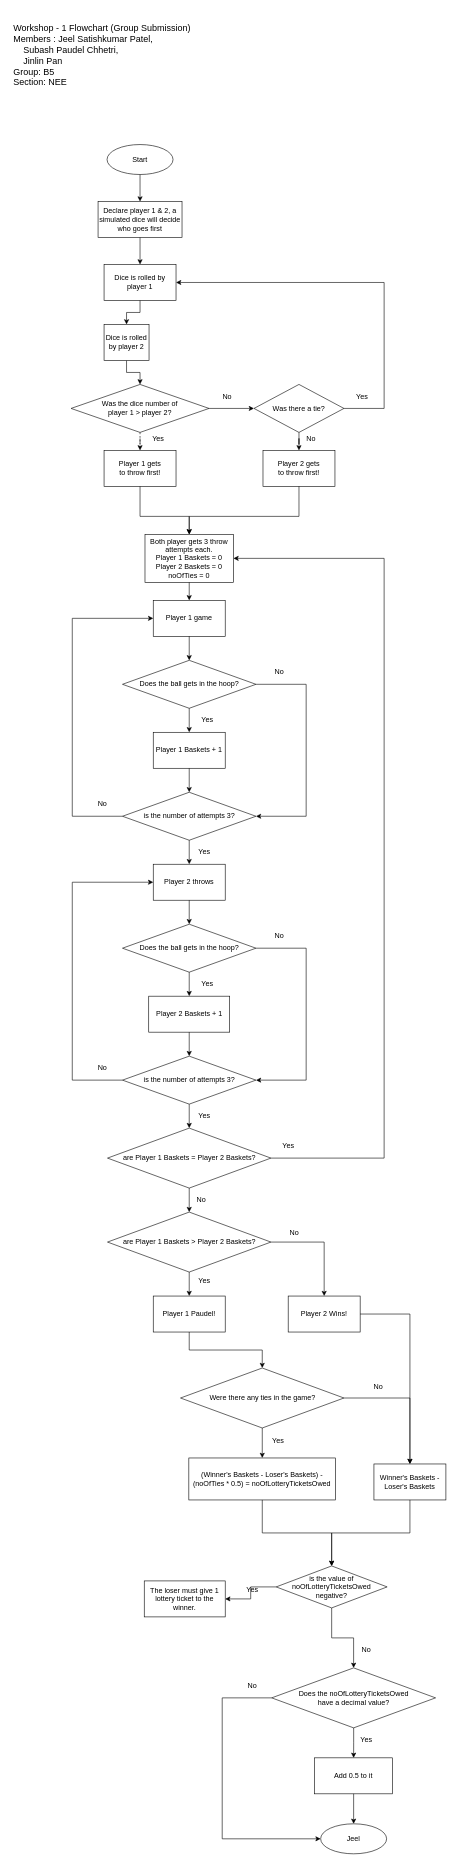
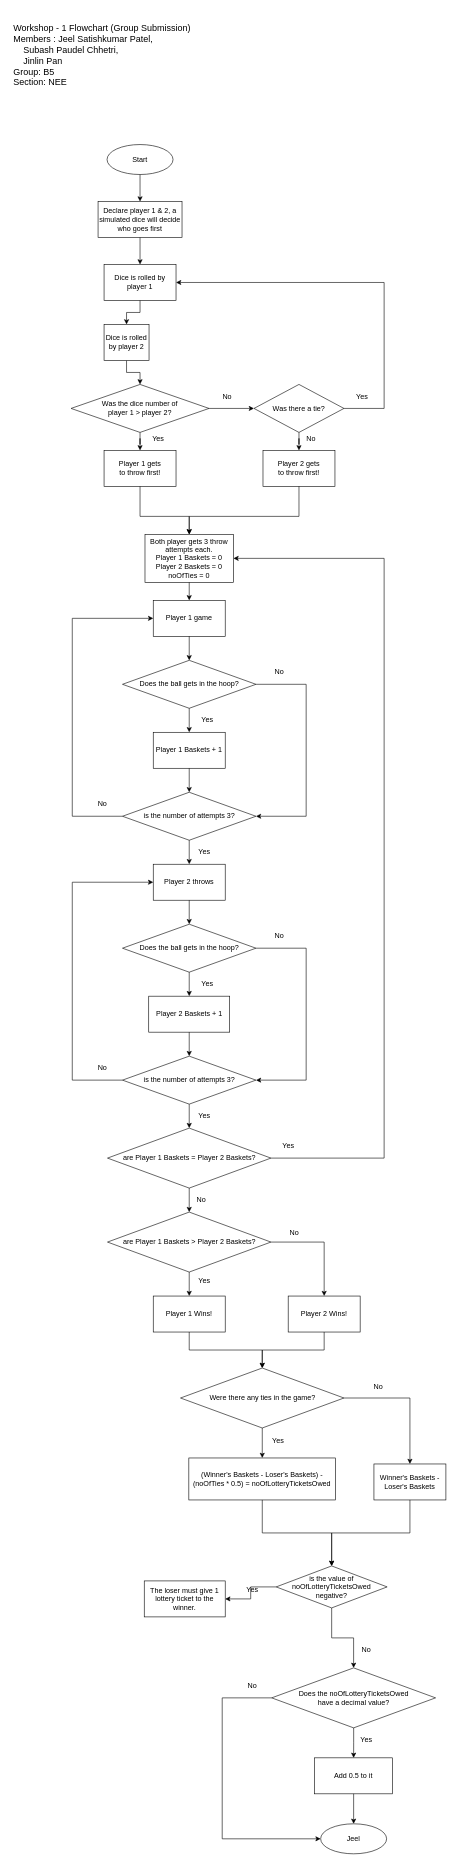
(140, 443) -> (140, 443)
(189, 1314) -> (189, 1314)
(410, 1330) -> (304, 1350)
